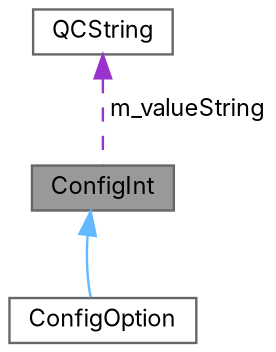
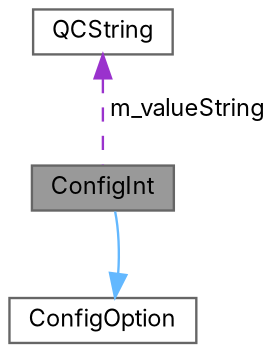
(87, 266) -> (119, 243)
